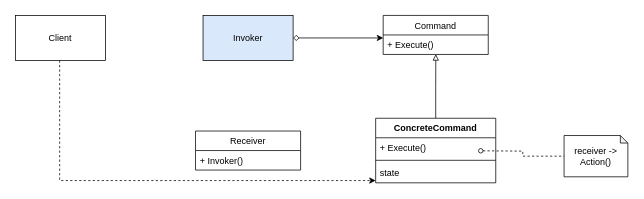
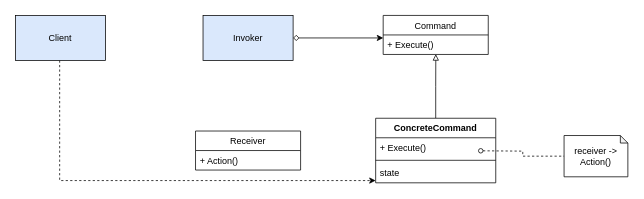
(60, 38) -> (60, 38)
(226, 161) -> (222, 161)
